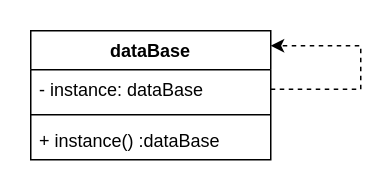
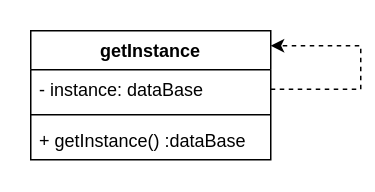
(150, 51) -> (150, 51)
(143, 141) -> (160, 141)
